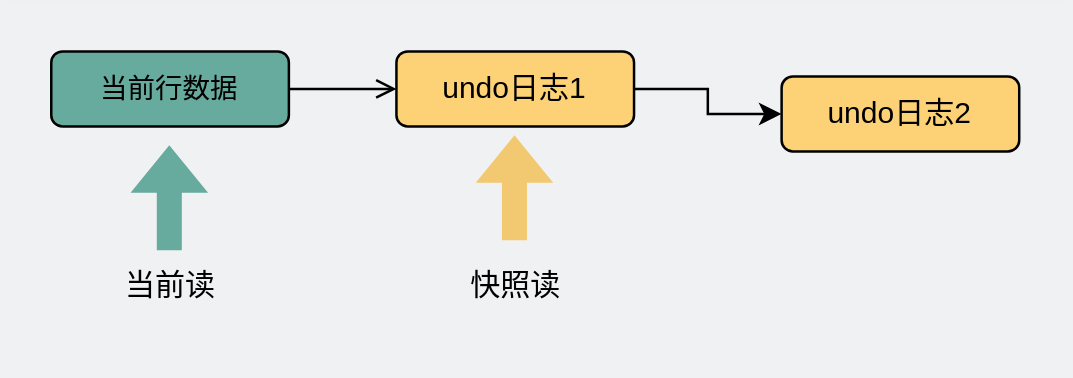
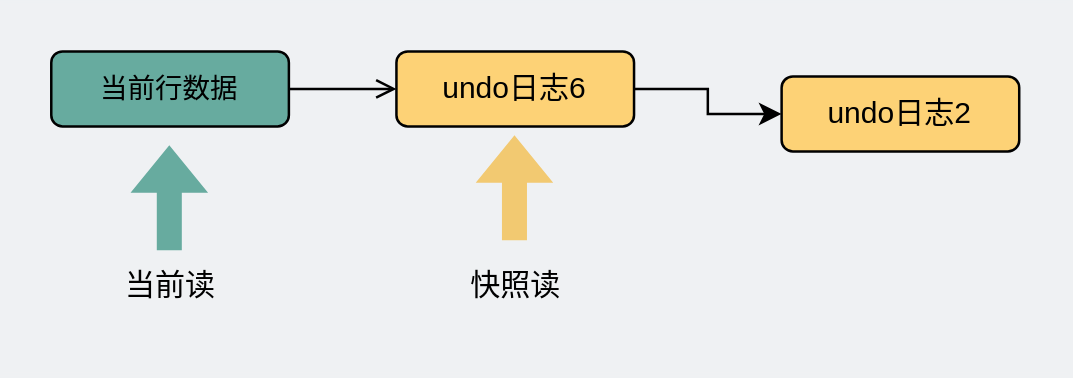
(515, 89) -> (515, 89)
